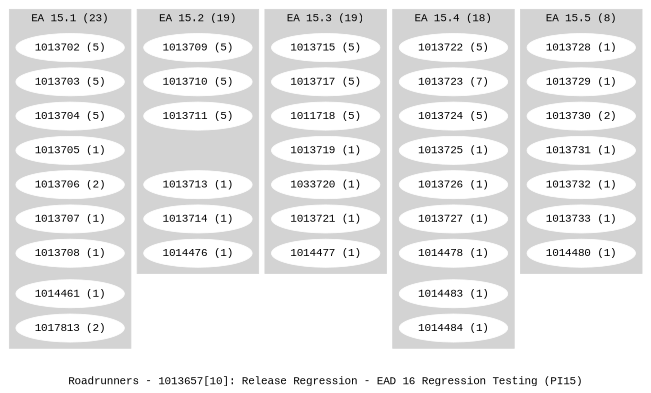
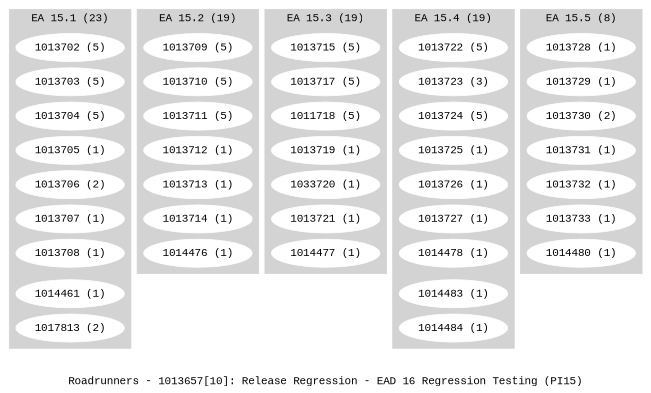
(453, 18) -> (453, 18)
(453, 82) -> (453, 82)
none -> (198, 150)
